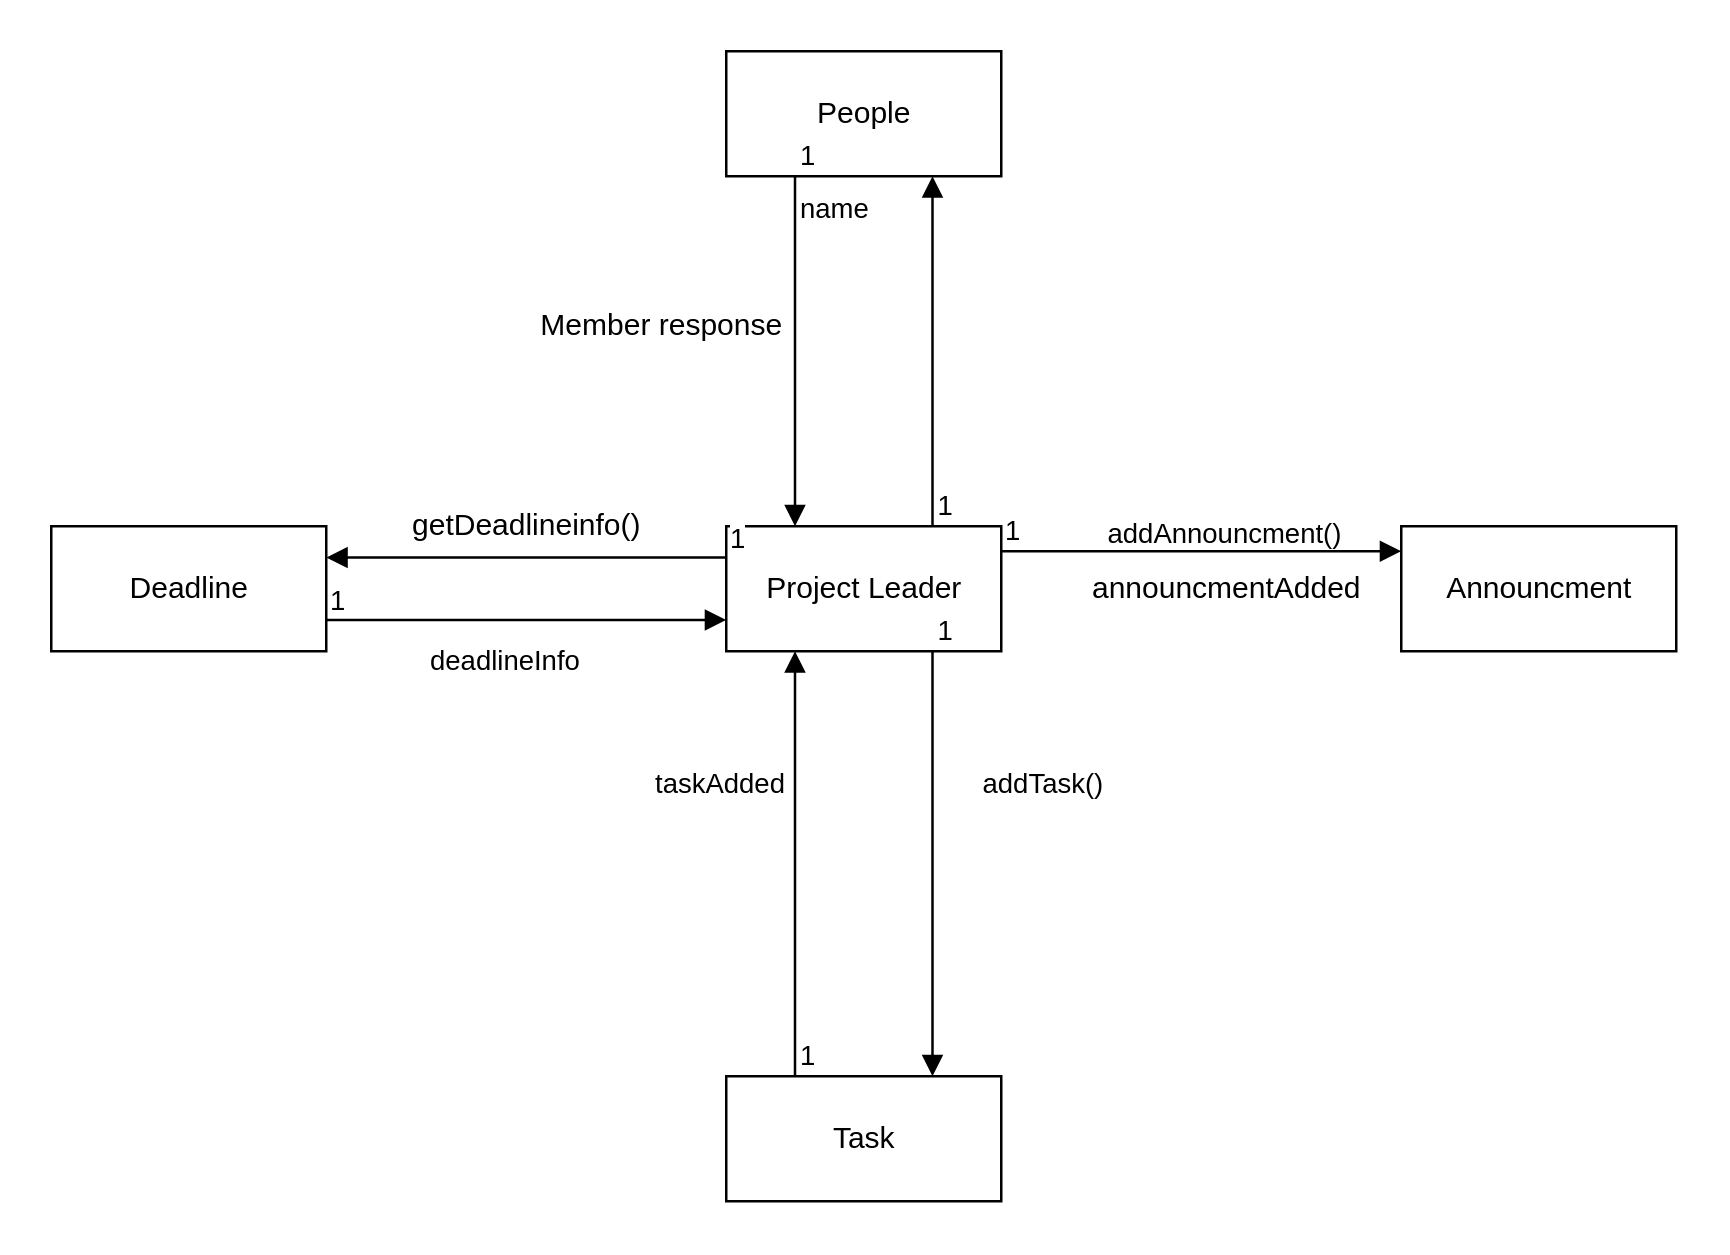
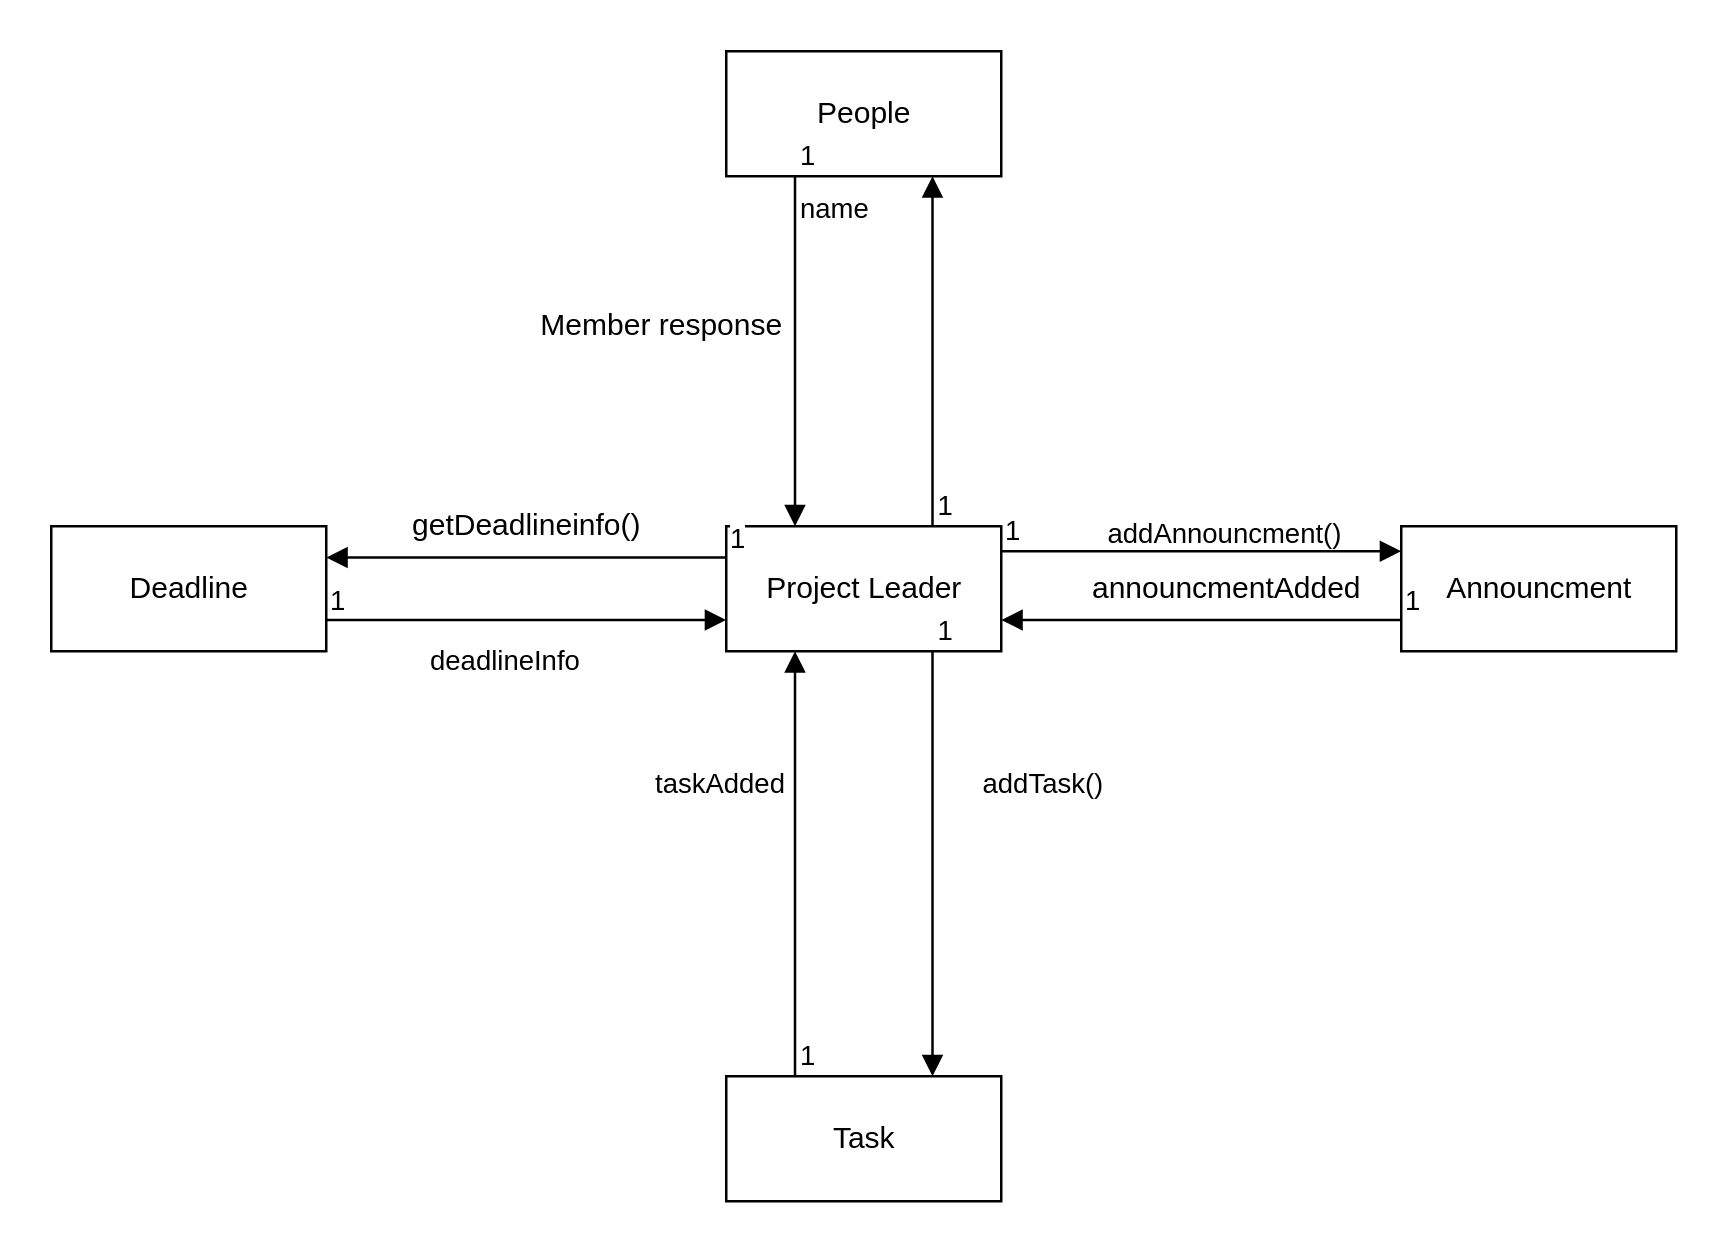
none -> (1212, 620)
